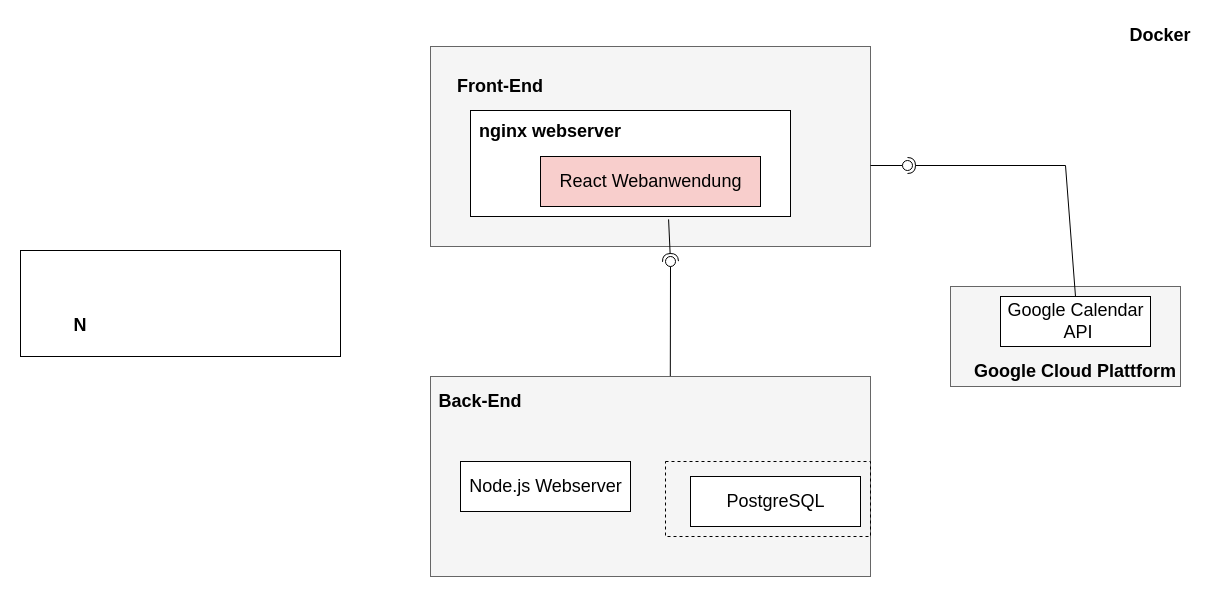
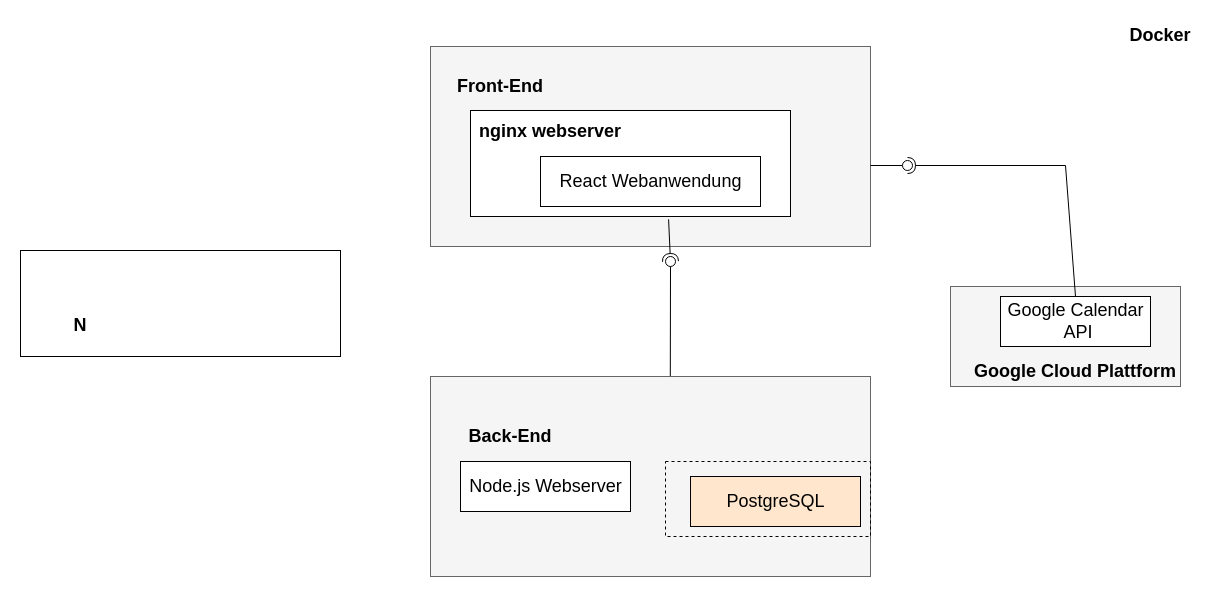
(651, 182) -> (651, 182)
(481, 400) -> (511, 435)
(776, 502) -> (776, 502)
